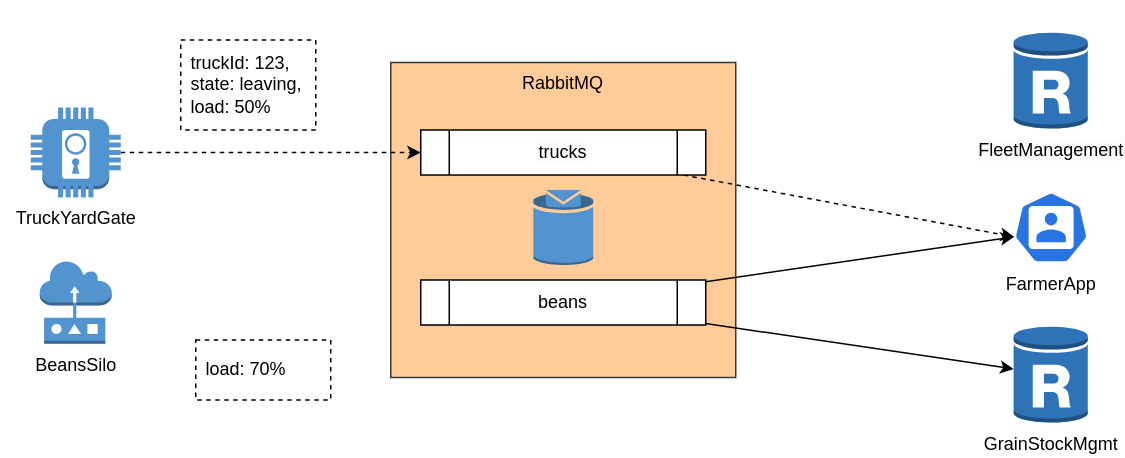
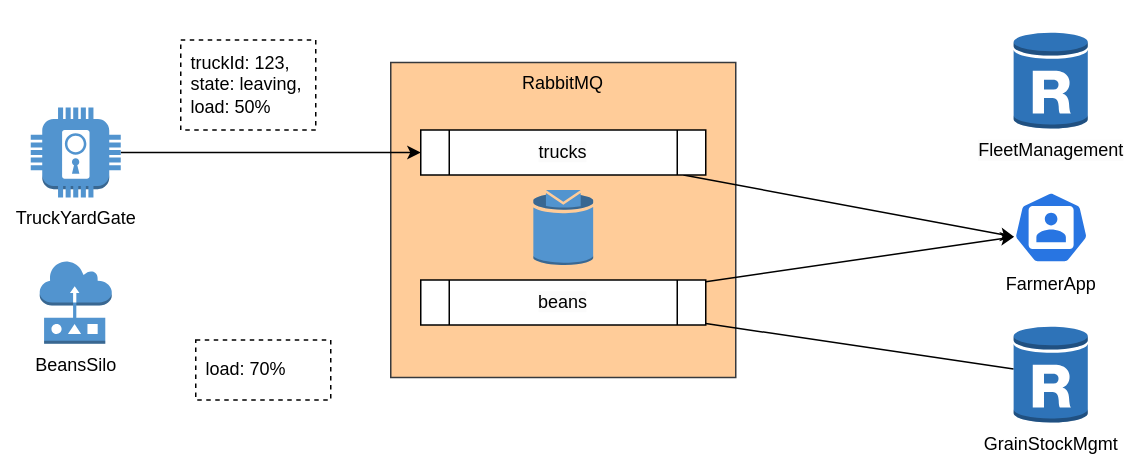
(266, 152) -> (266, 152)
(844, 205) -> (844, 205)
(1002, 367) -> (1006, 368)
